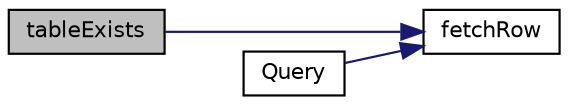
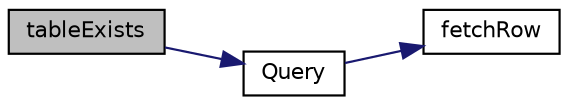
(283, 32) -> (193, 53)
